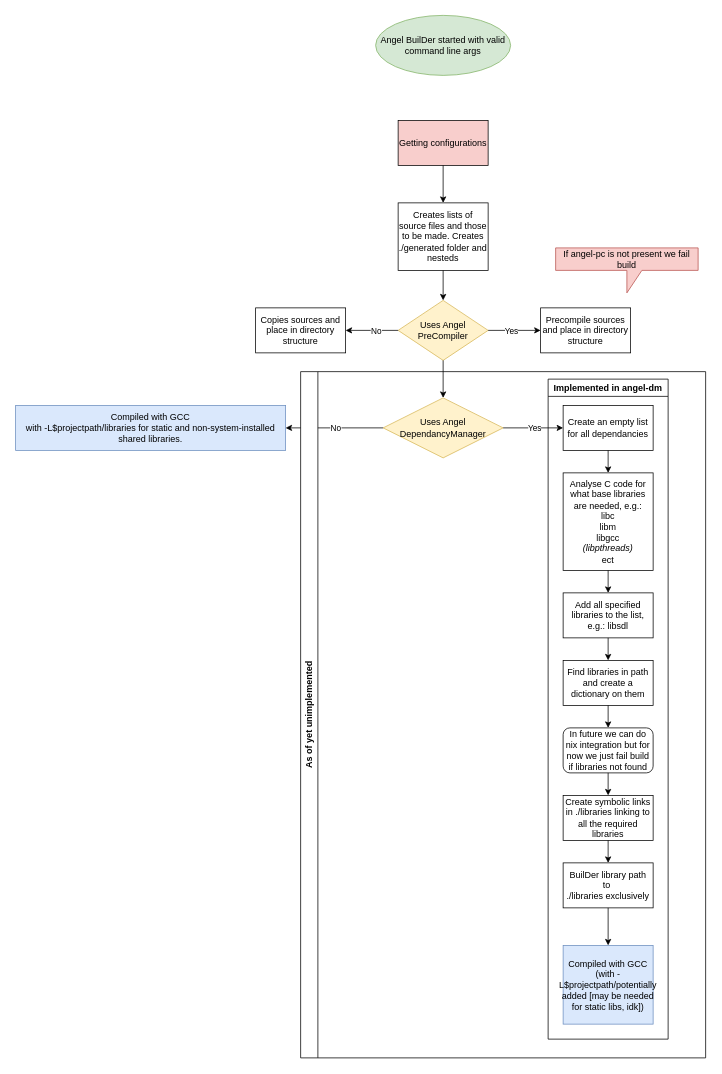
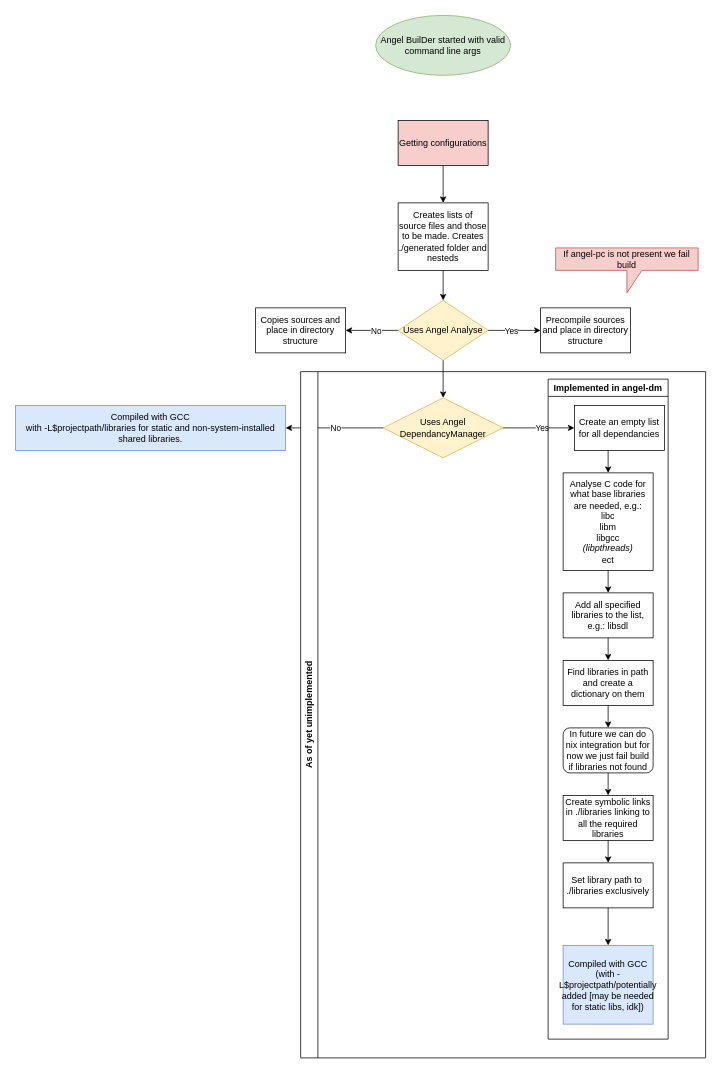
(443, 330) -> (443, 330)
(608, 428) -> (619, 428)
(608, 885) -> (608, 885)
